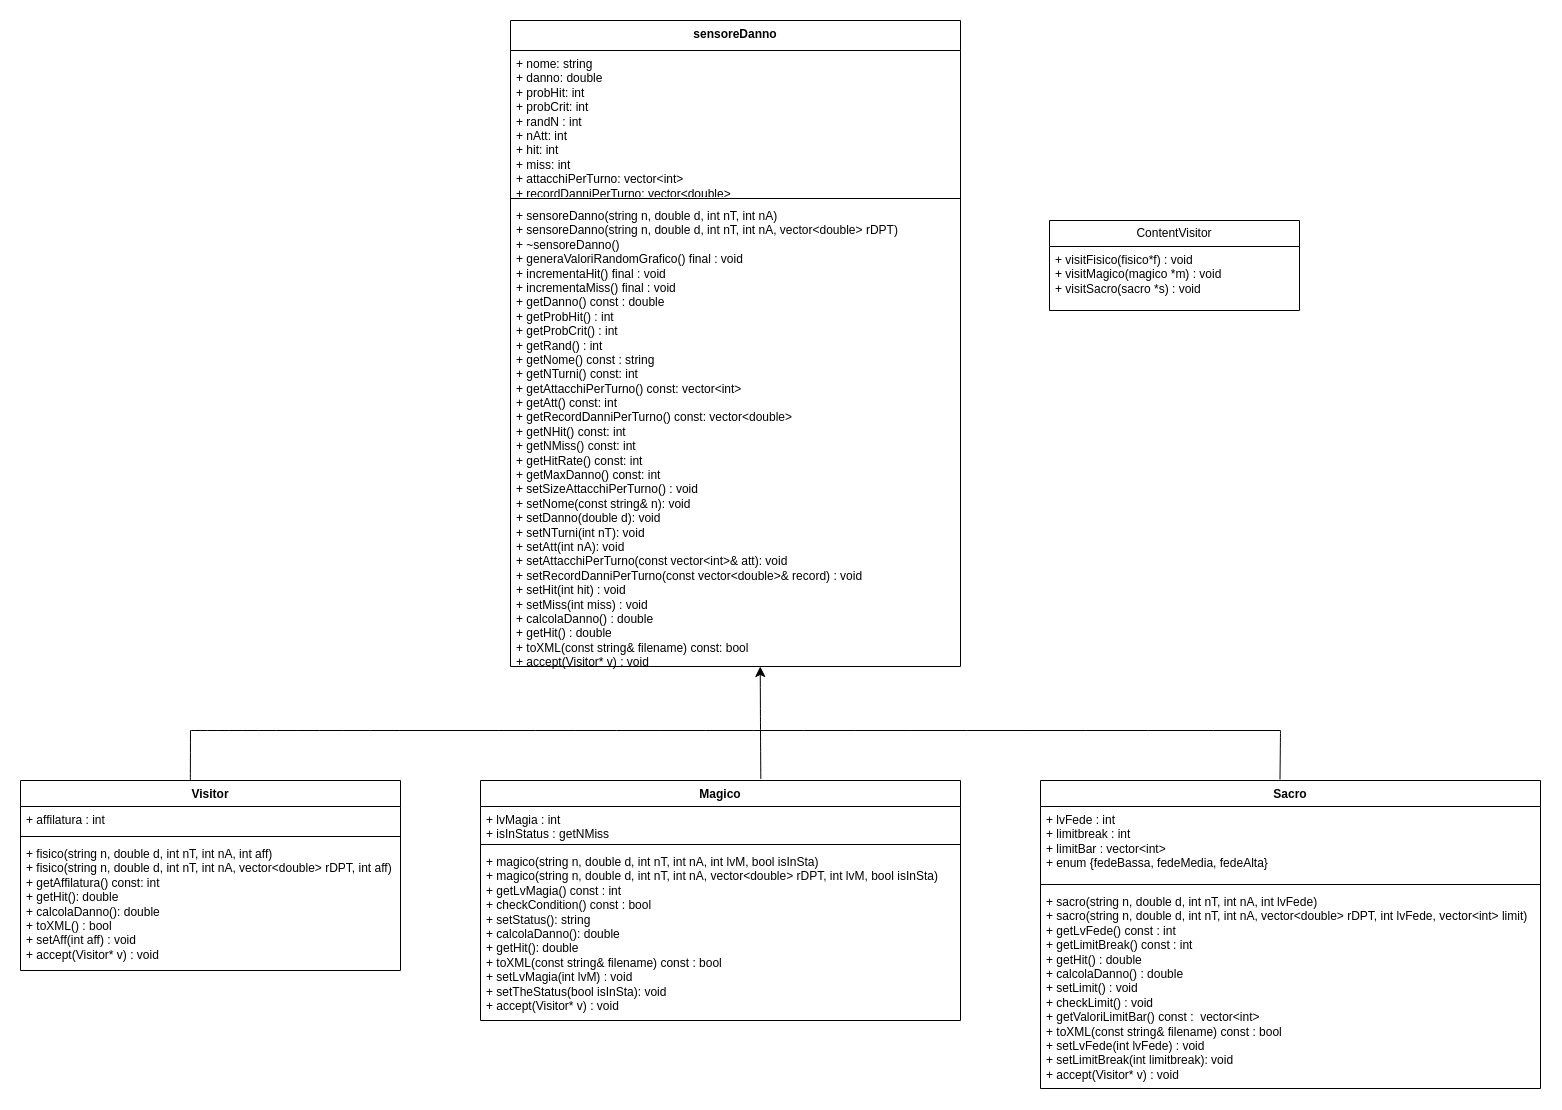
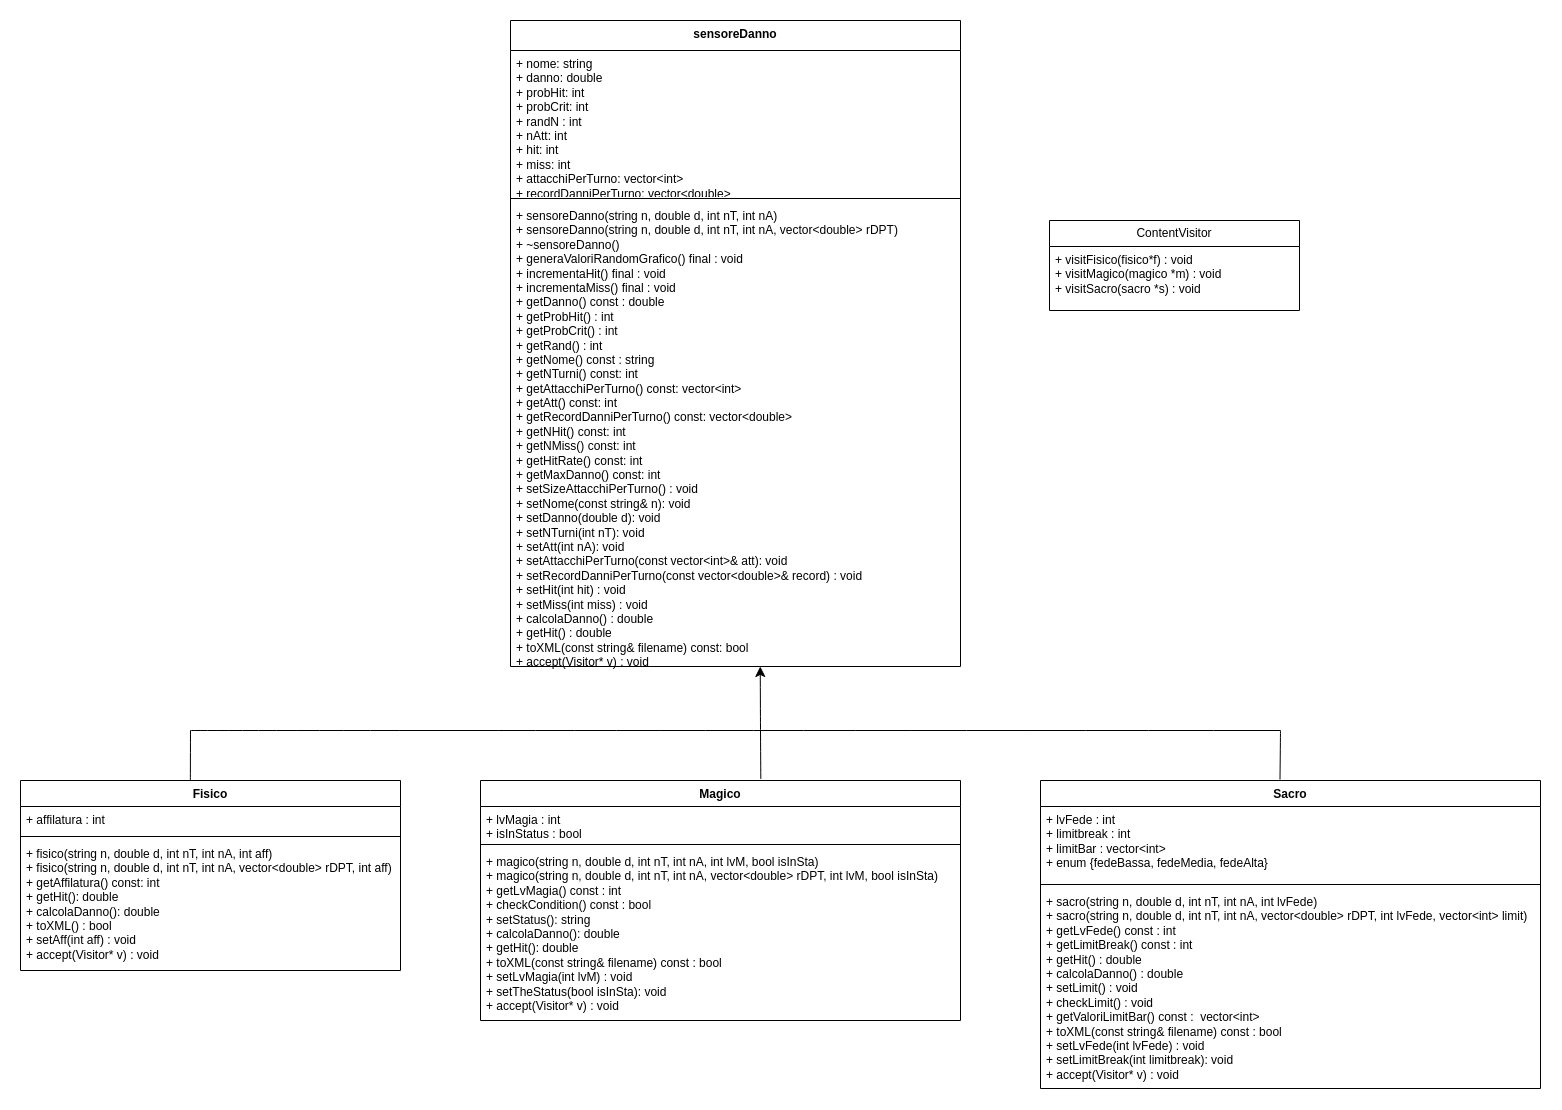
(211, 795) -> (211, 795)
(554, 828) -> (541, 828)
